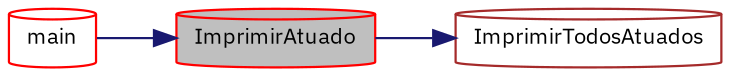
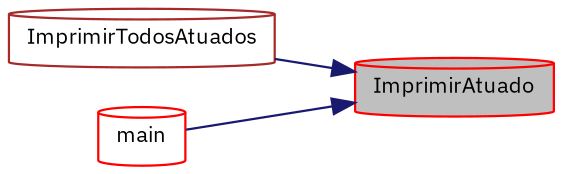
(404, 38) -> (303, 64)
